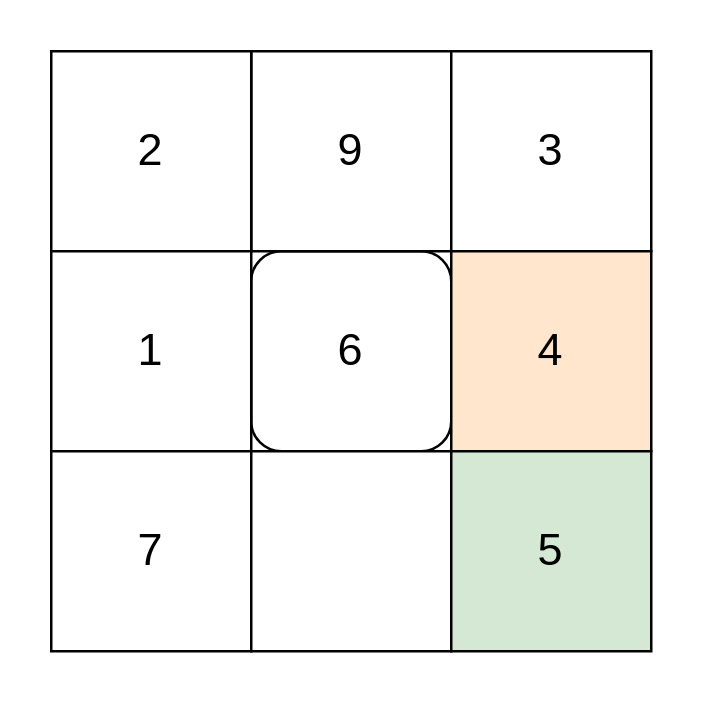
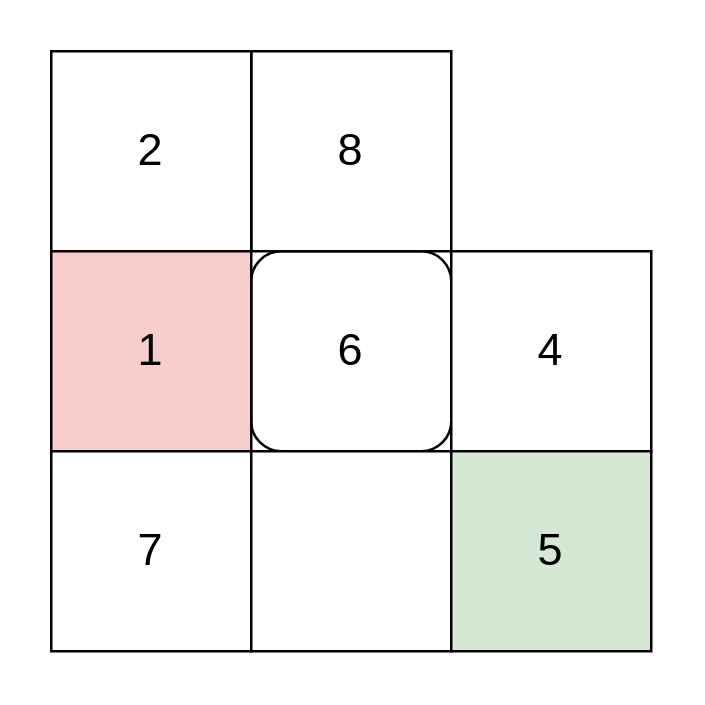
(351, 151) -> (351, 151)
(551, 151) -> none
(151, 351) -> (151, 351)
(551, 351) -> (551, 351)
